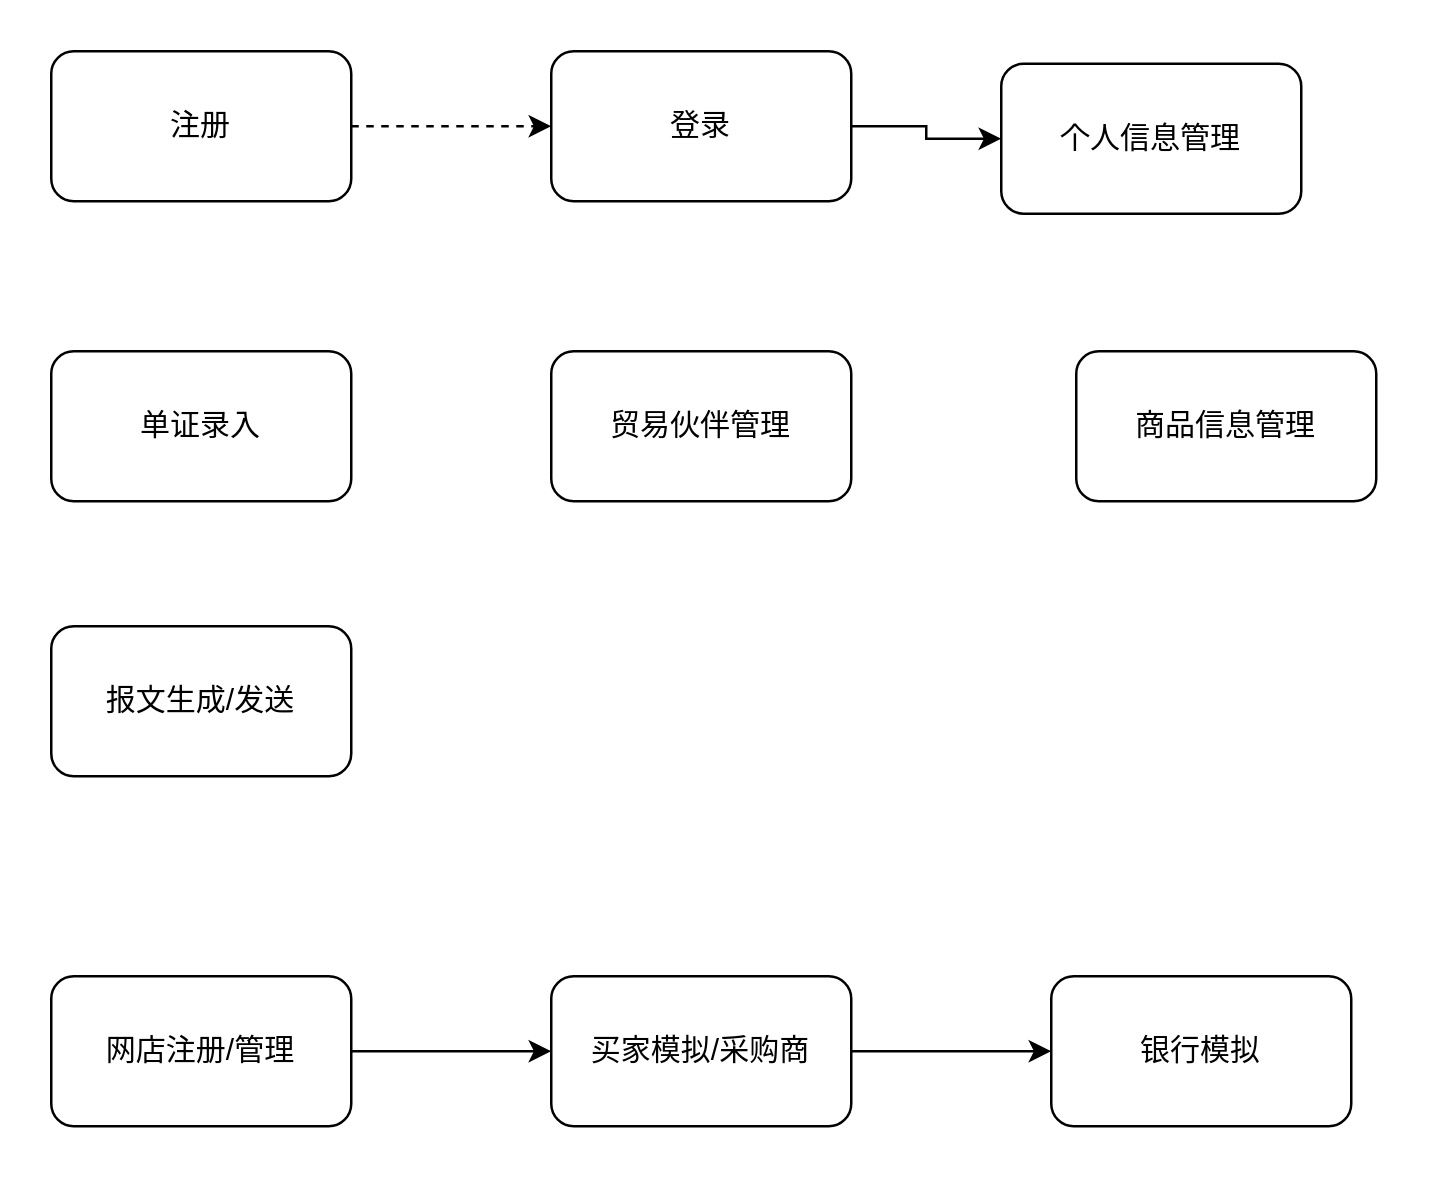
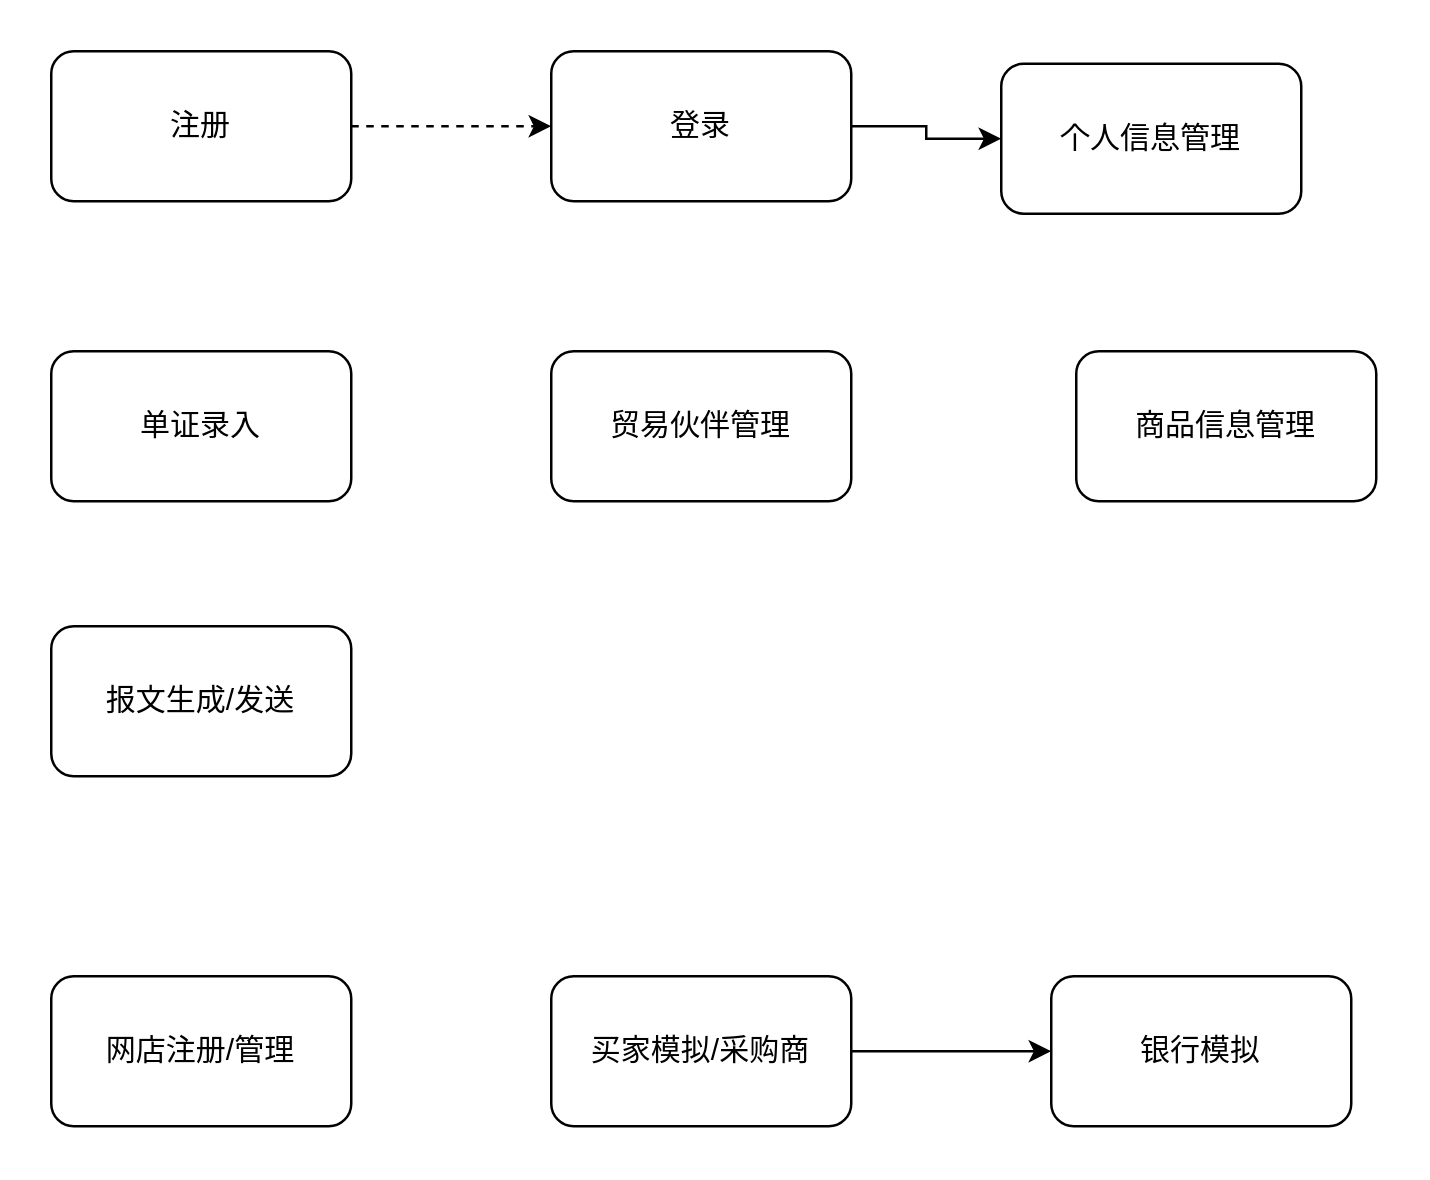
(443, 1051) -> none
